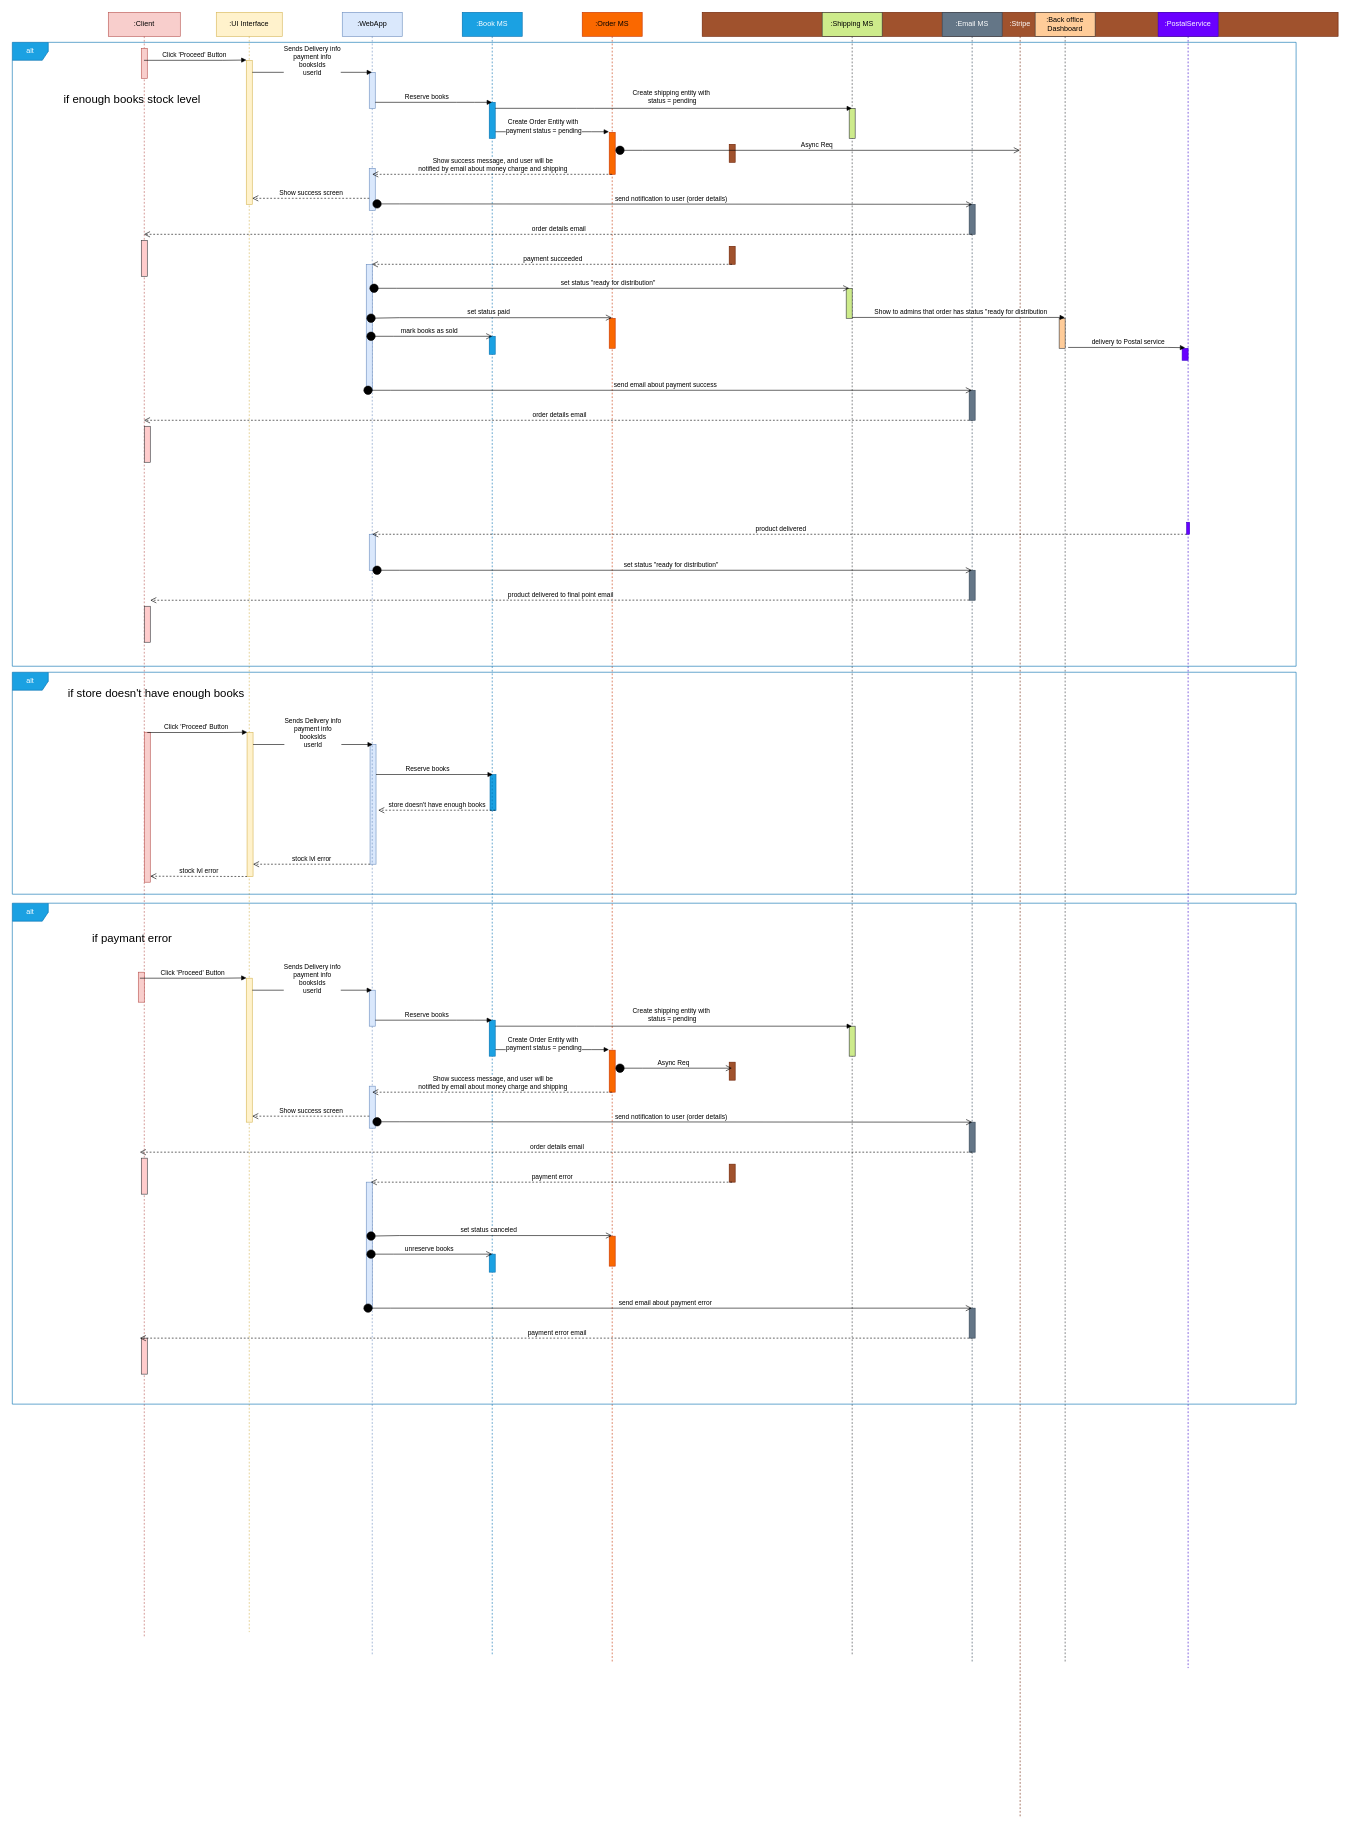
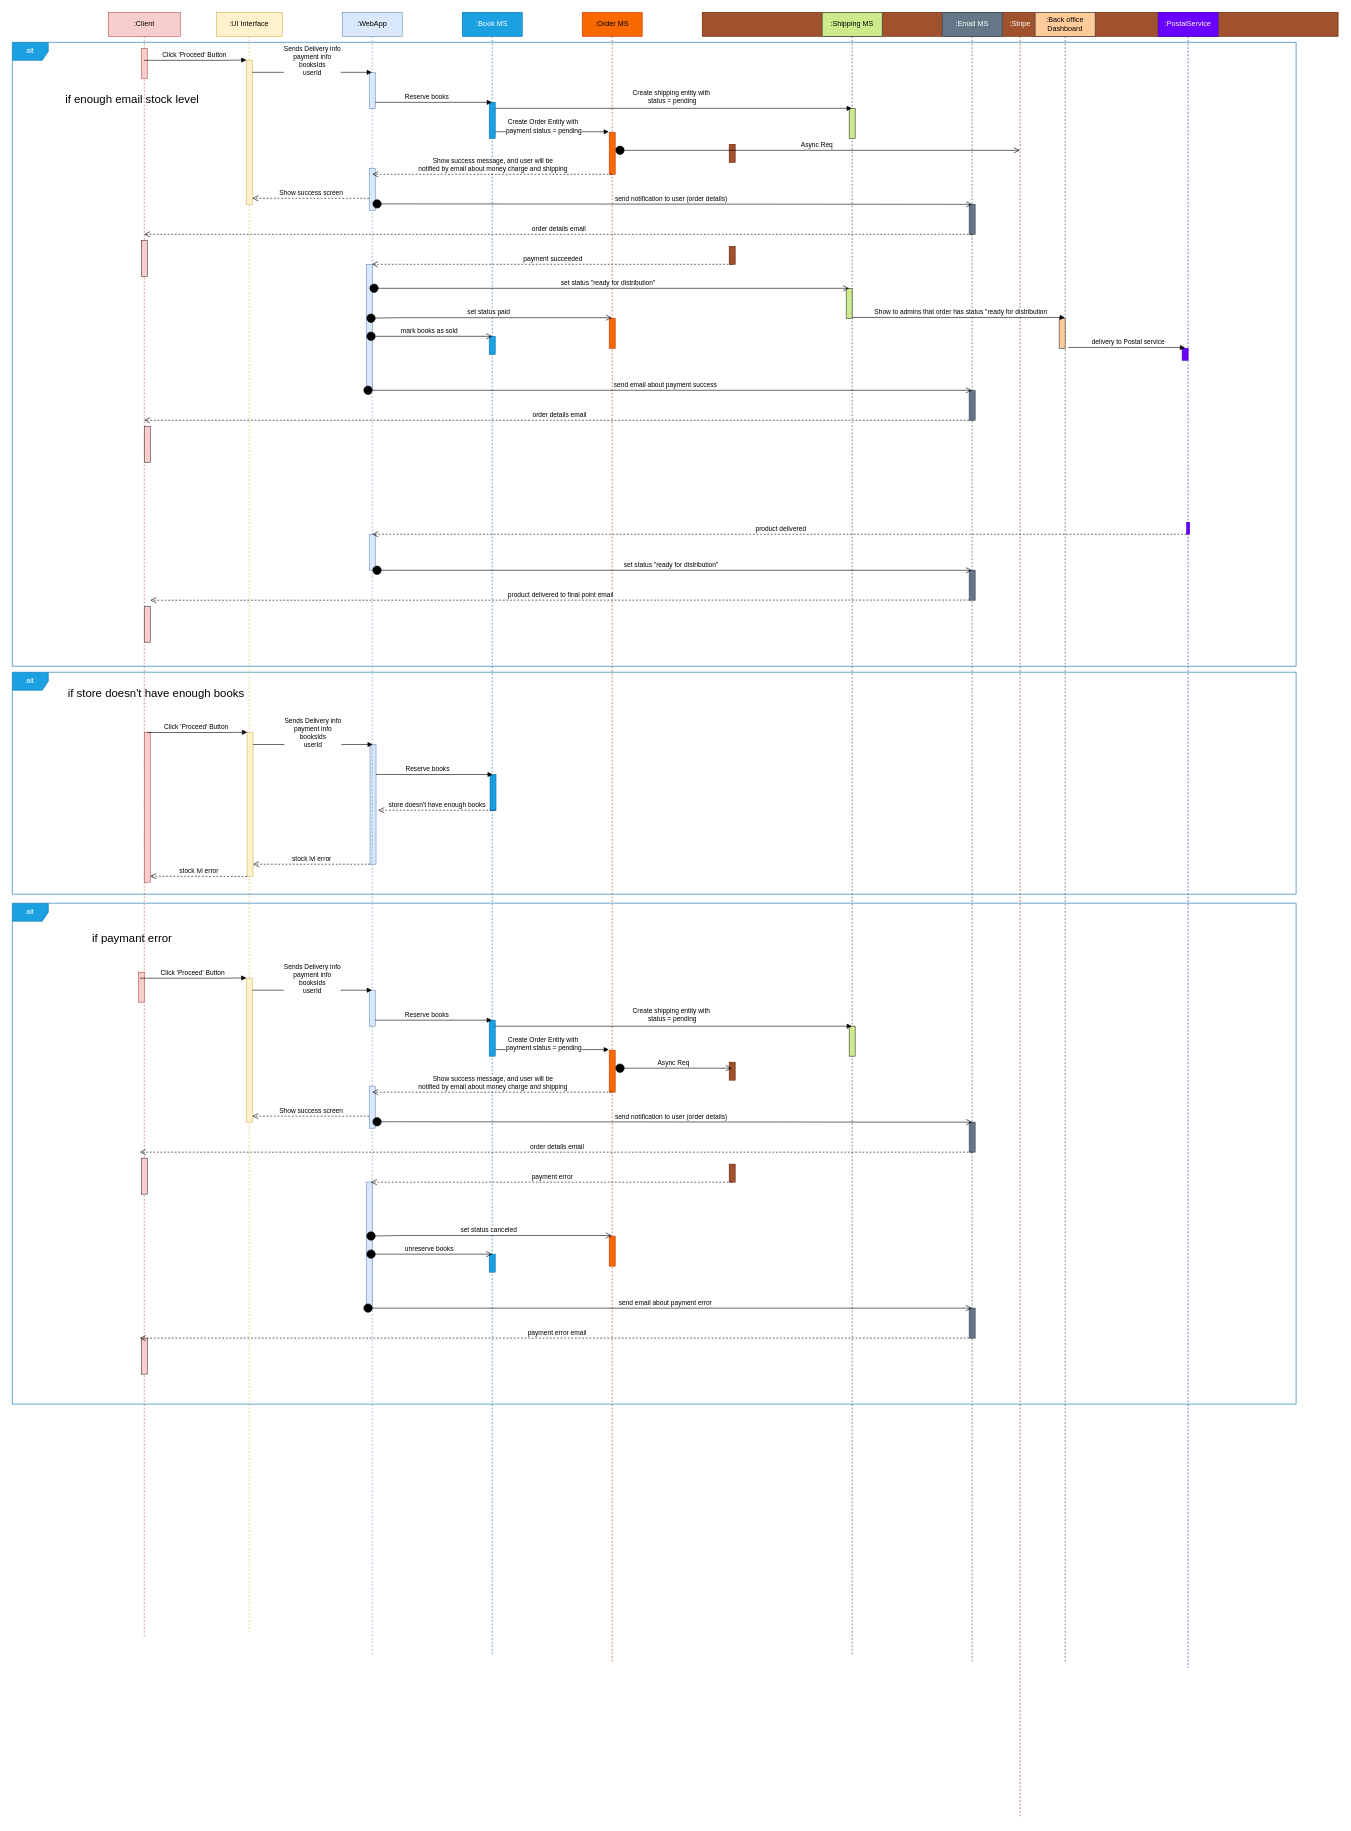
(132, 99) -> (132, 99)
